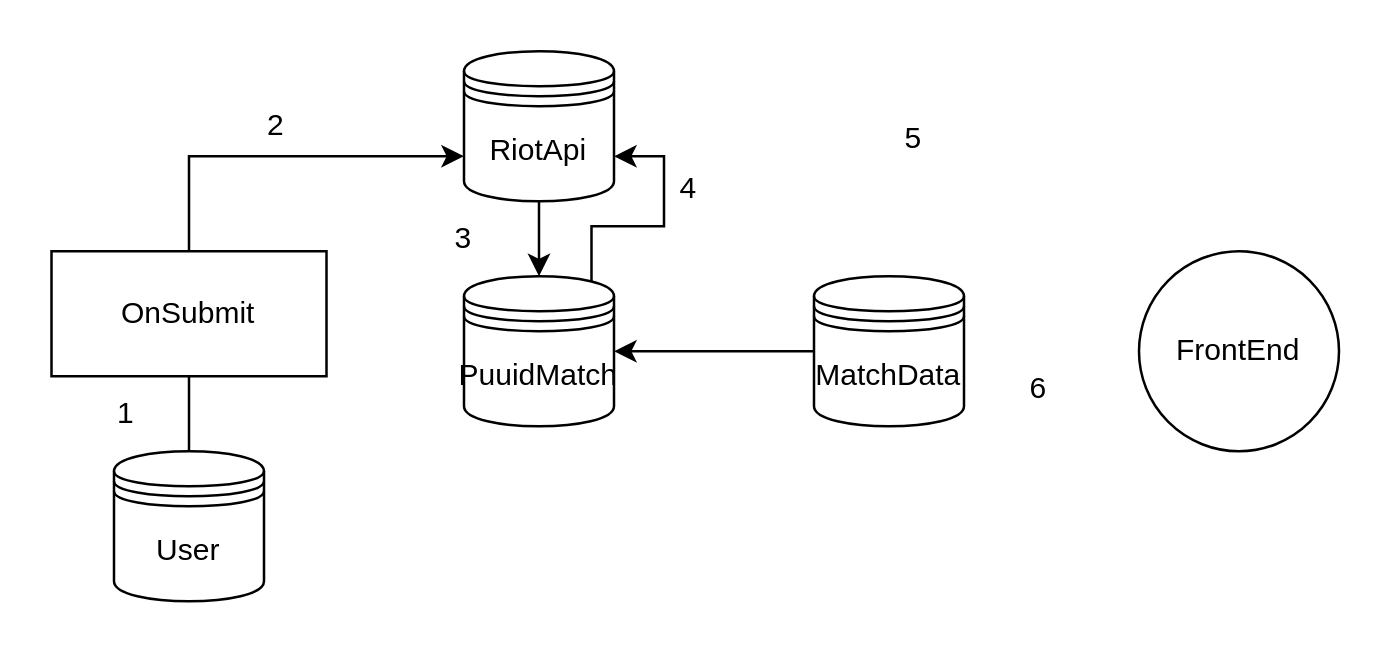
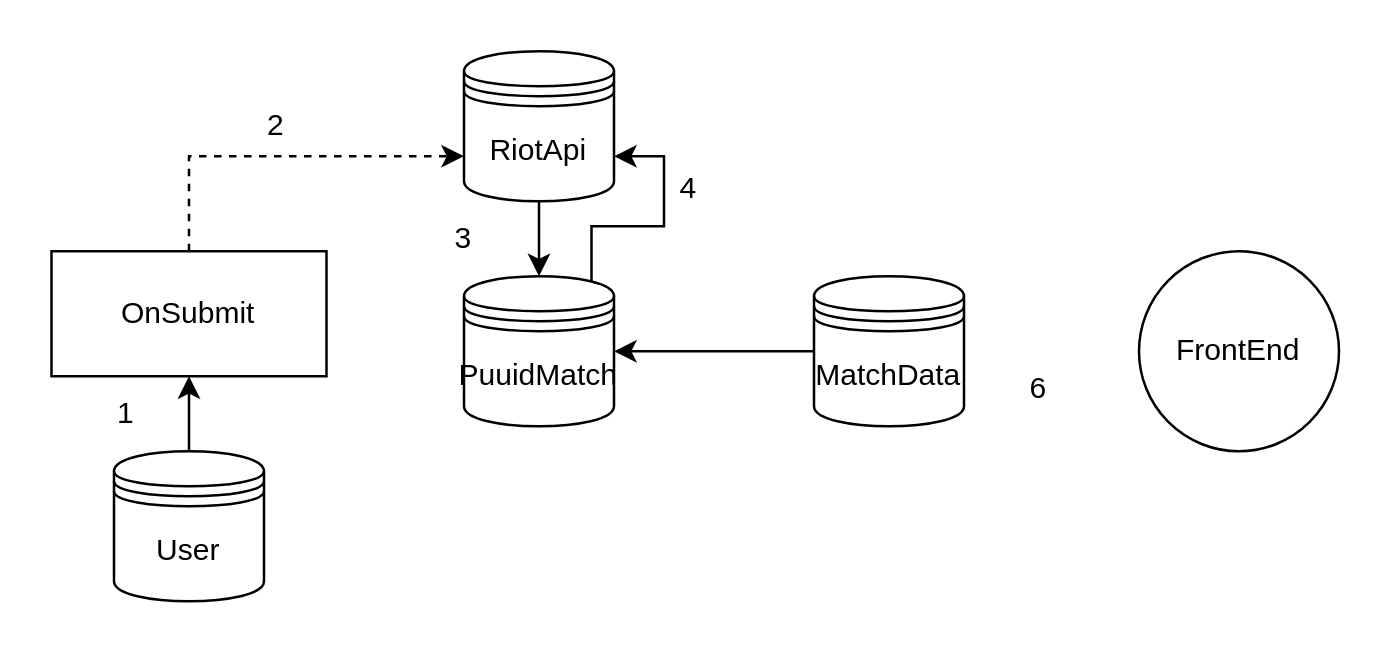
(914, 139) -> none
(270, 156) -> (270, 156)
(189, 387) -> (189, 394)
